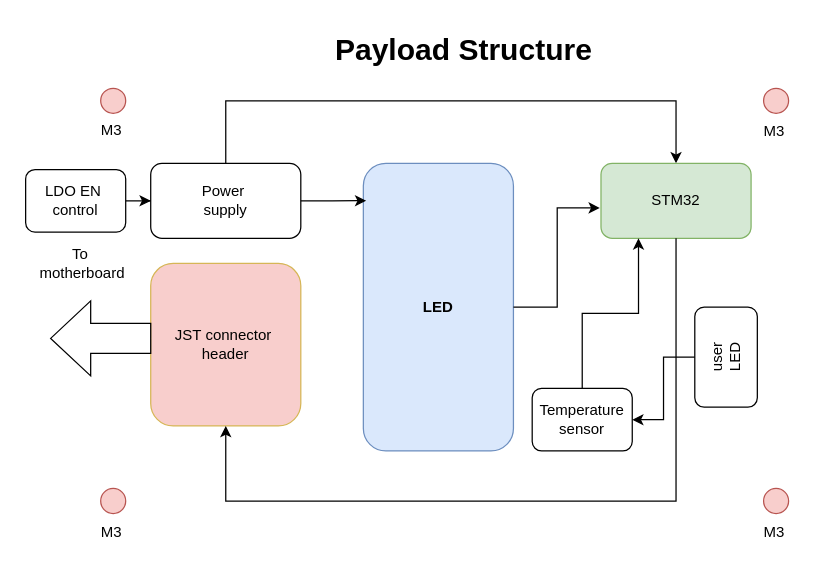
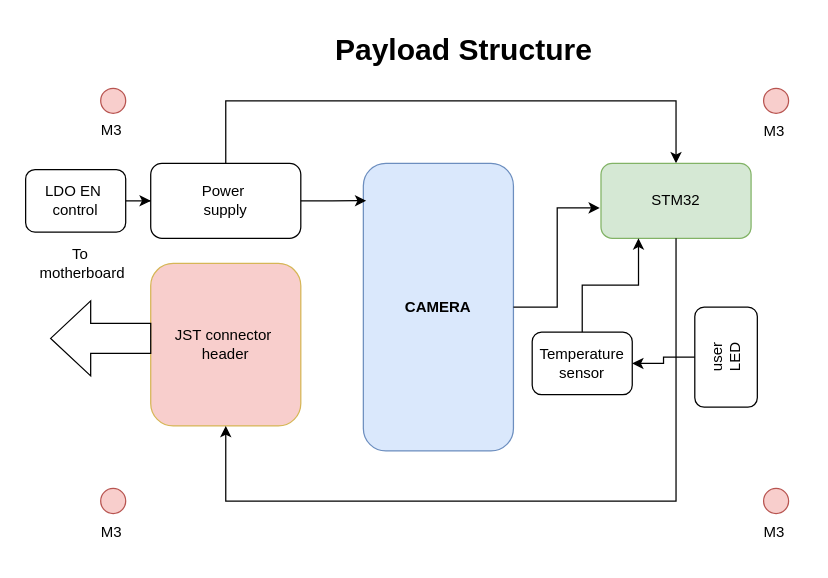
(438, 307) -> (438, 307)
(582, 419) -> (582, 363)
